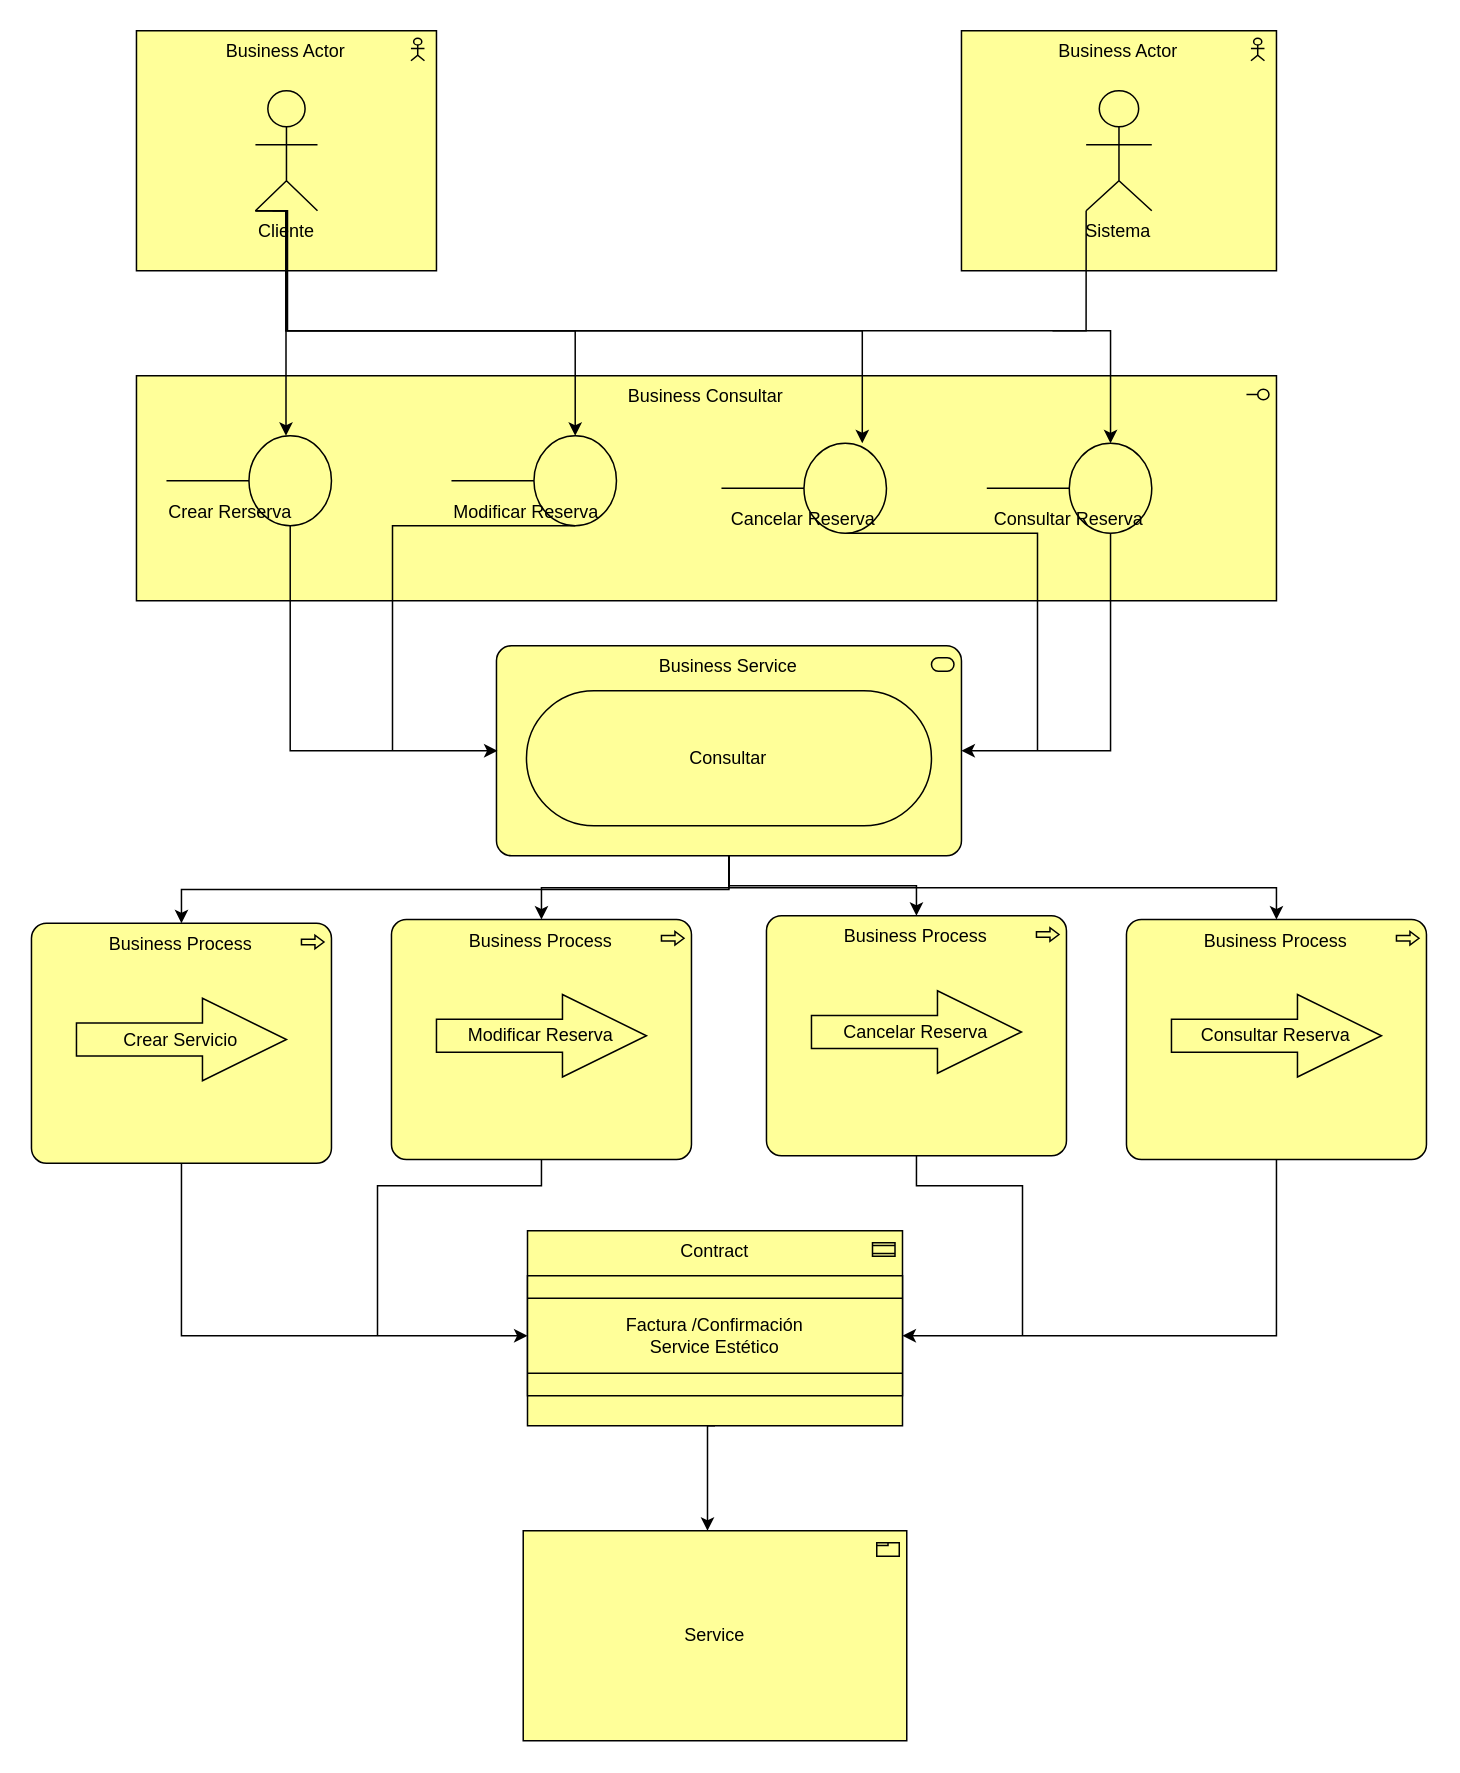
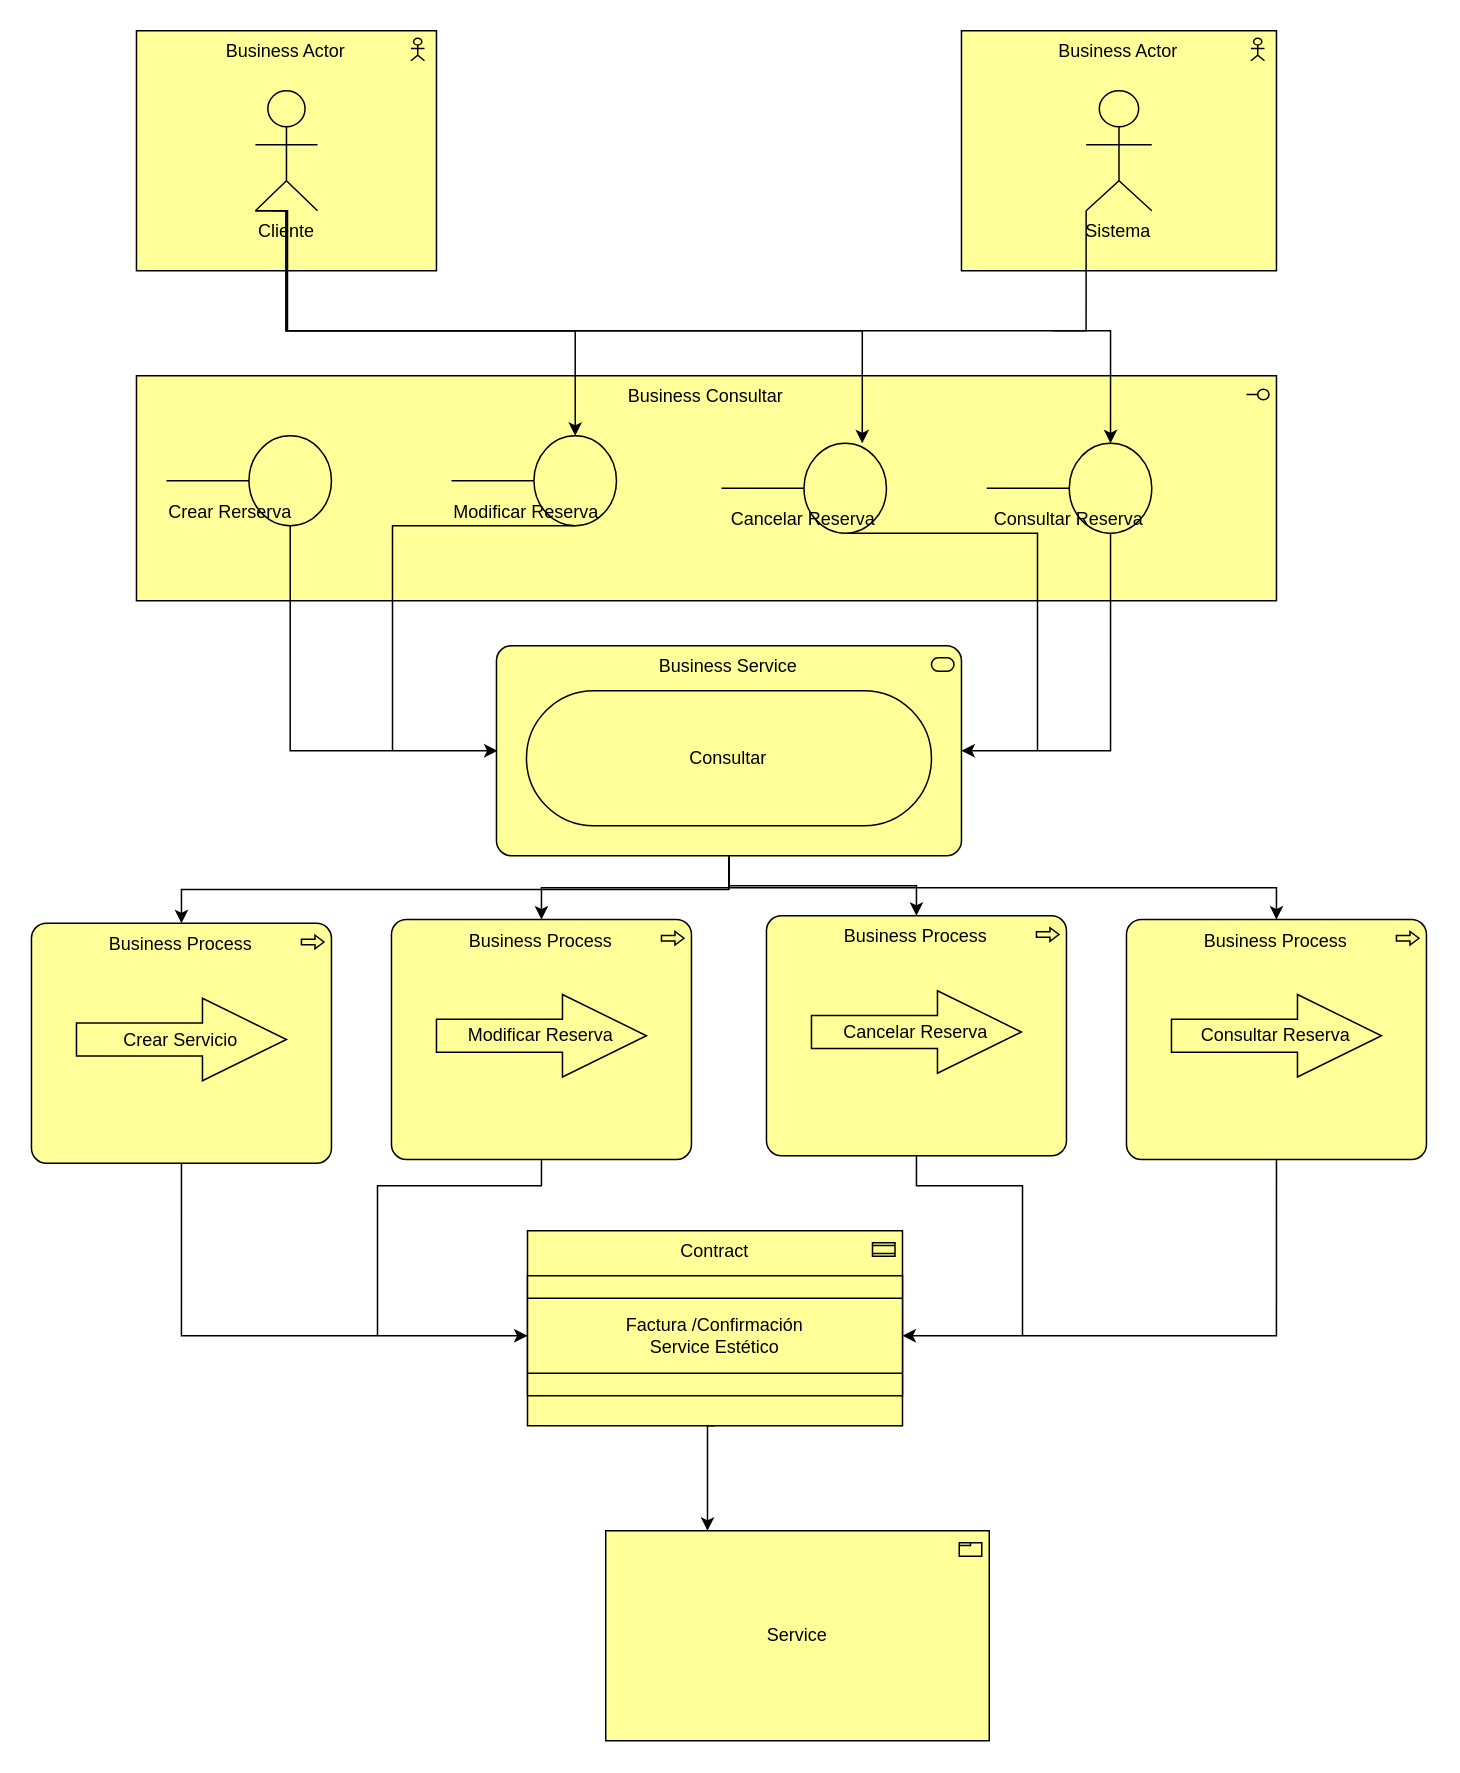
(286, 379) -> none
(715, 1636) -> (797, 1636)
